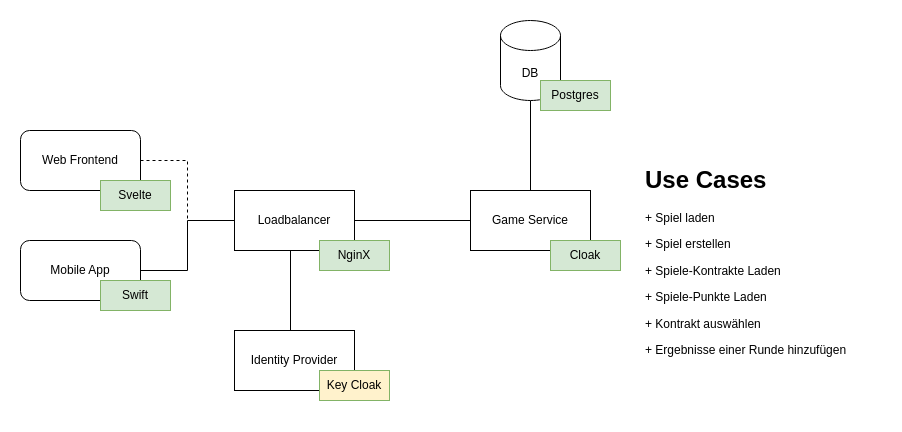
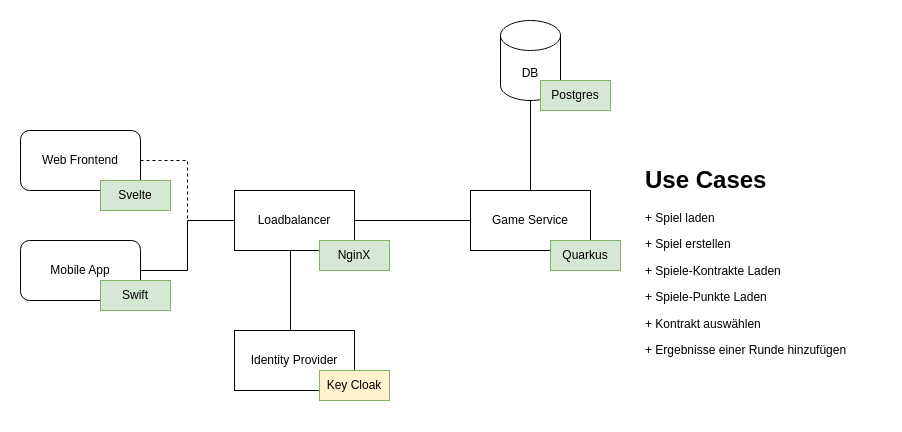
(586, 256) -> (586, 256)
